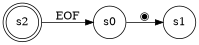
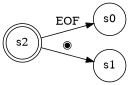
(141, 22) -> (64, 54)
